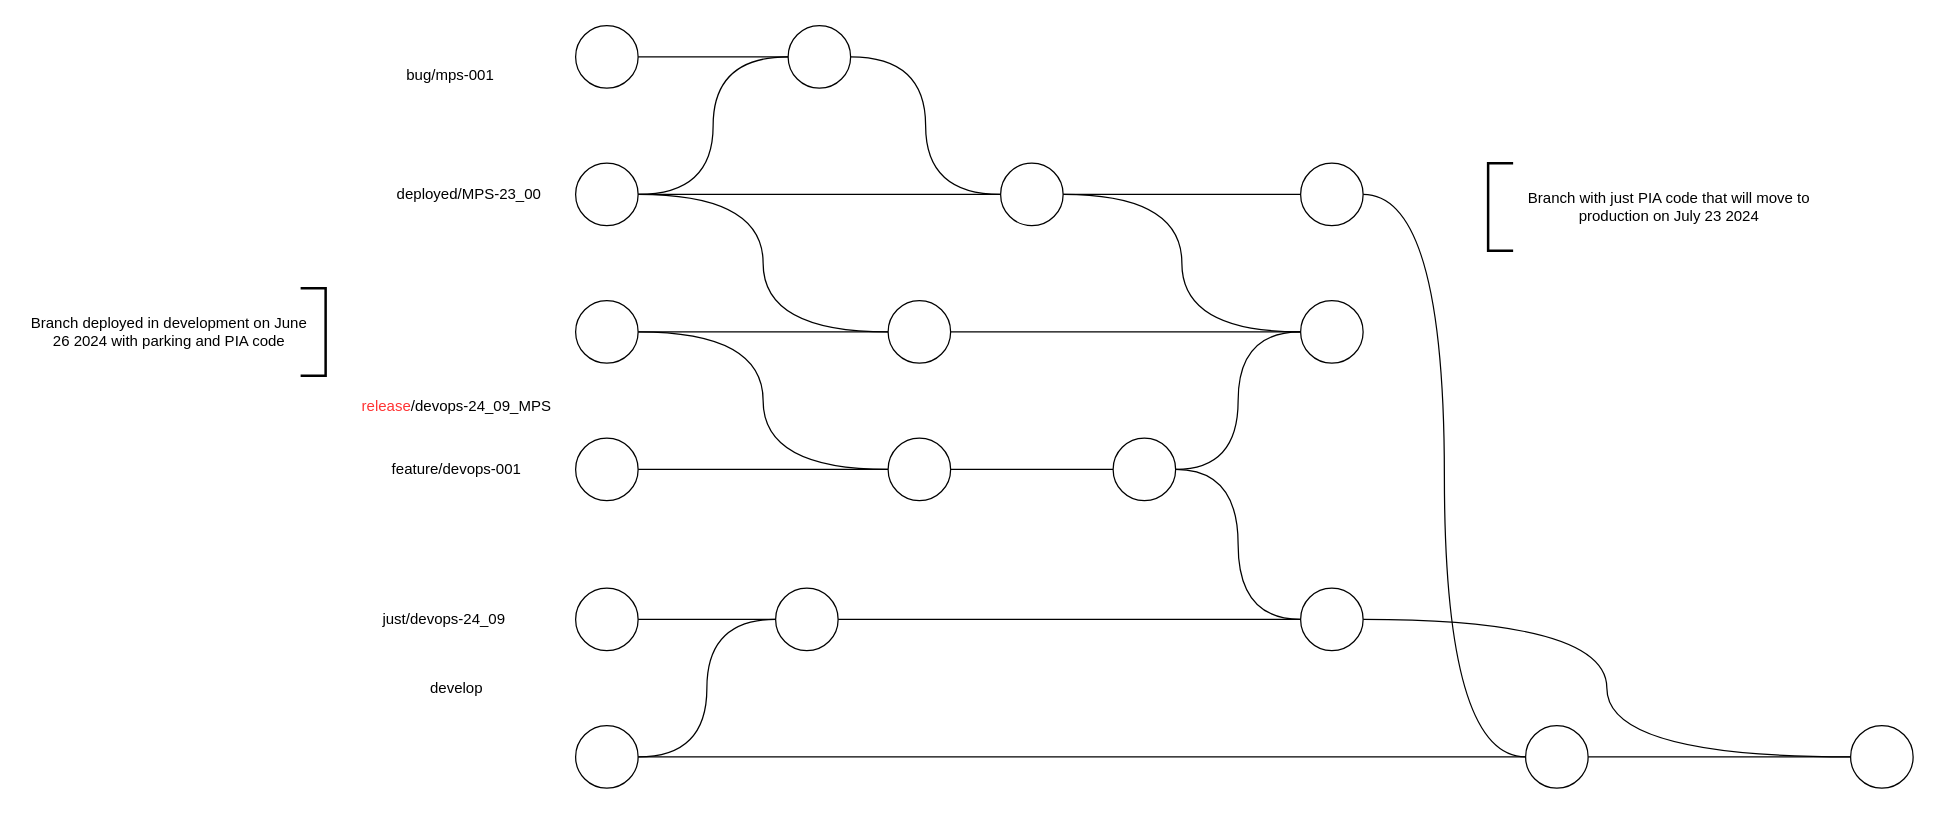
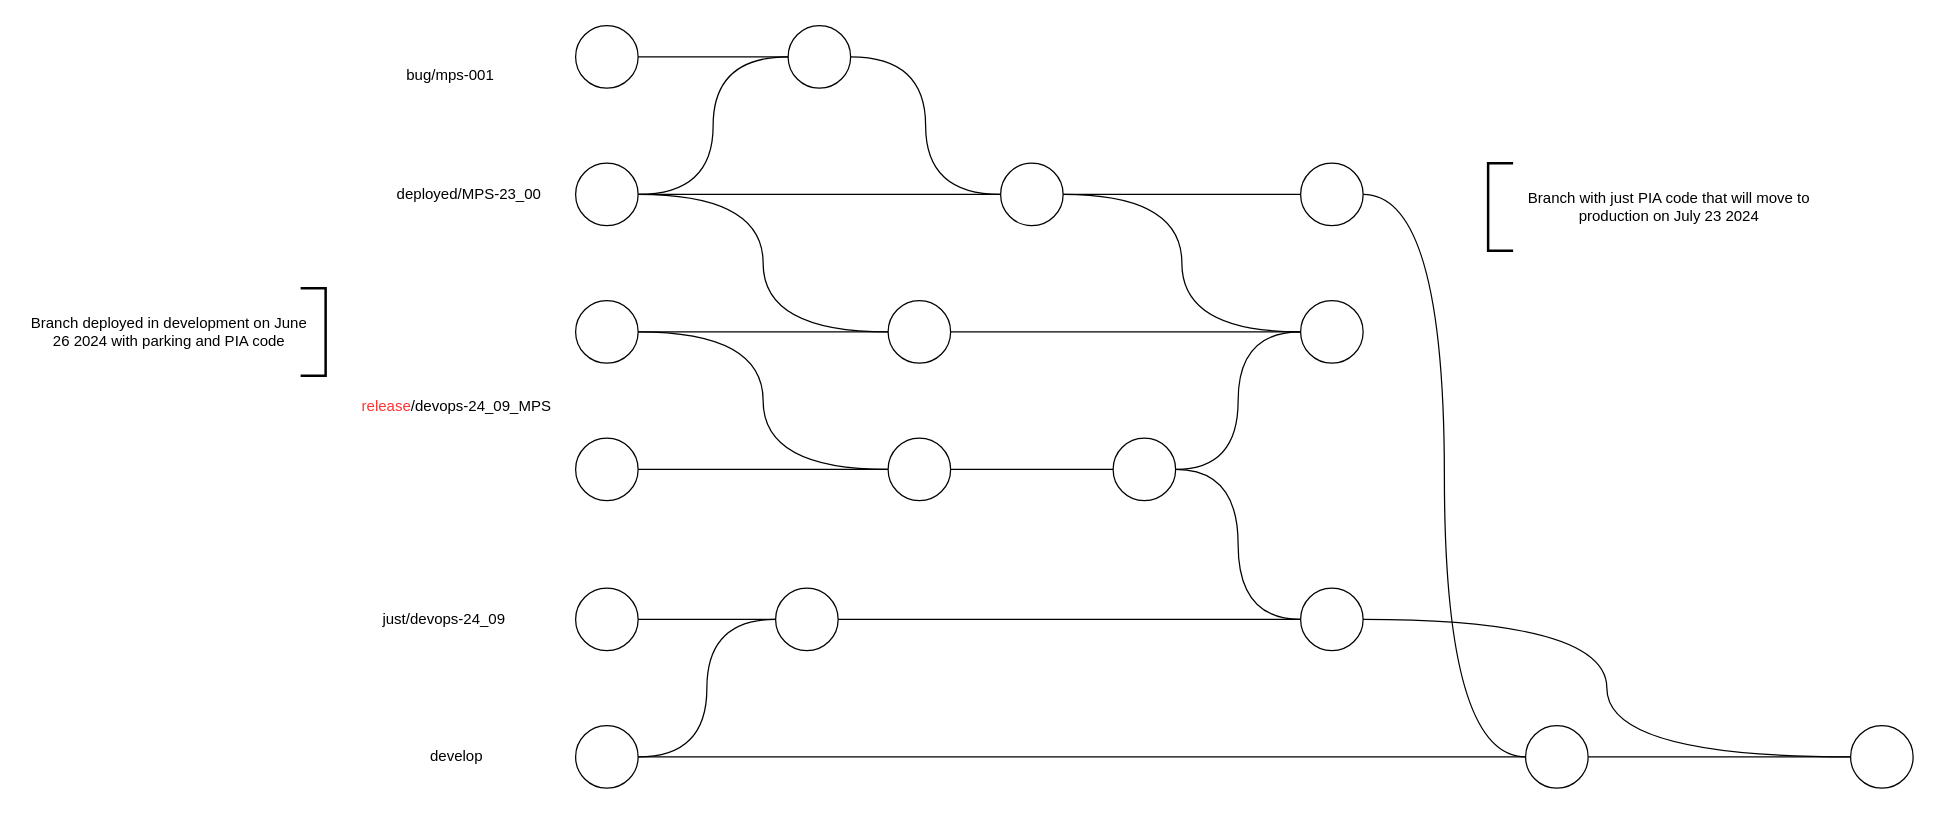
(457, 469) -> none
(457, 688) -> (457, 757)
